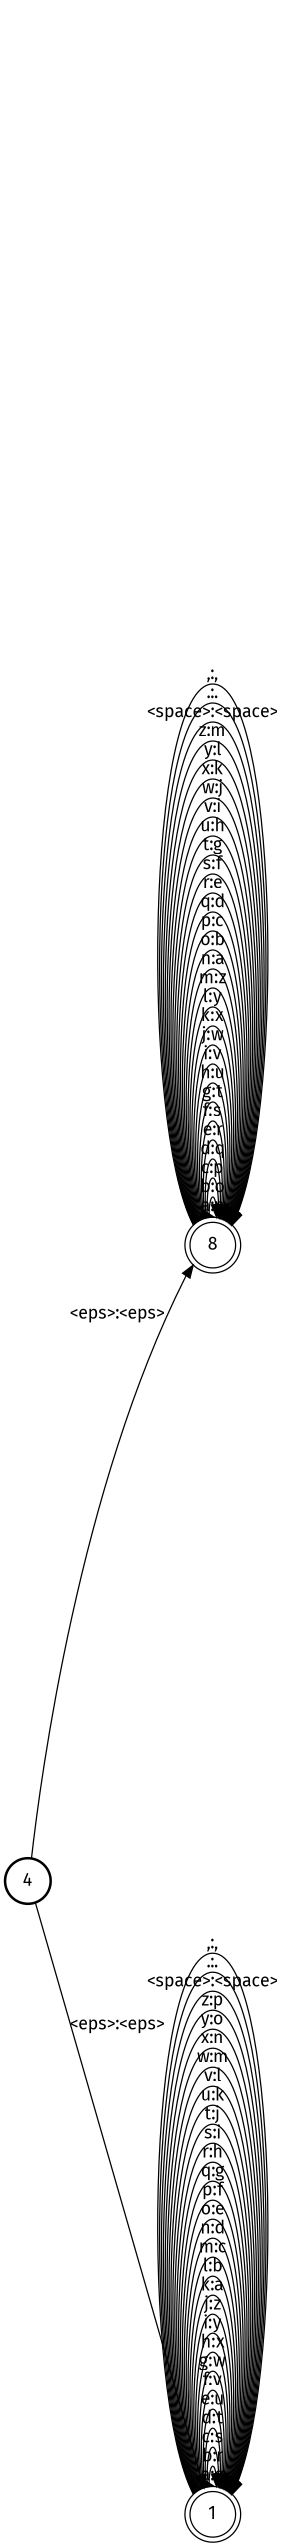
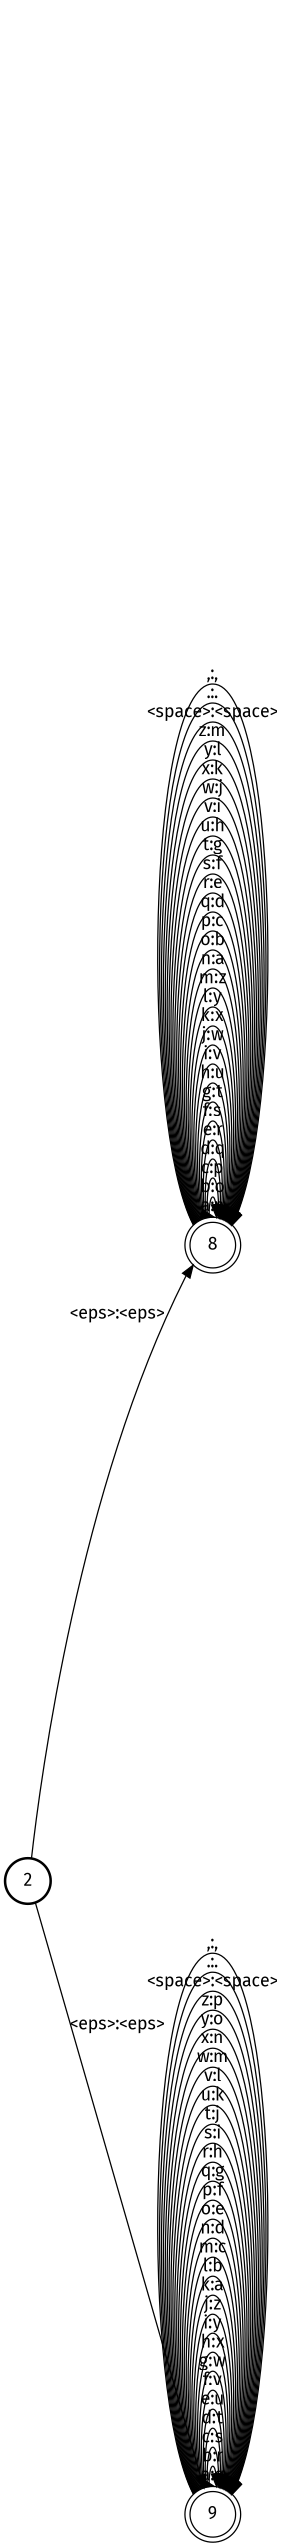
(28, 1881) -> (28, 1881)
(213, 2514) -> (213, 2514)
